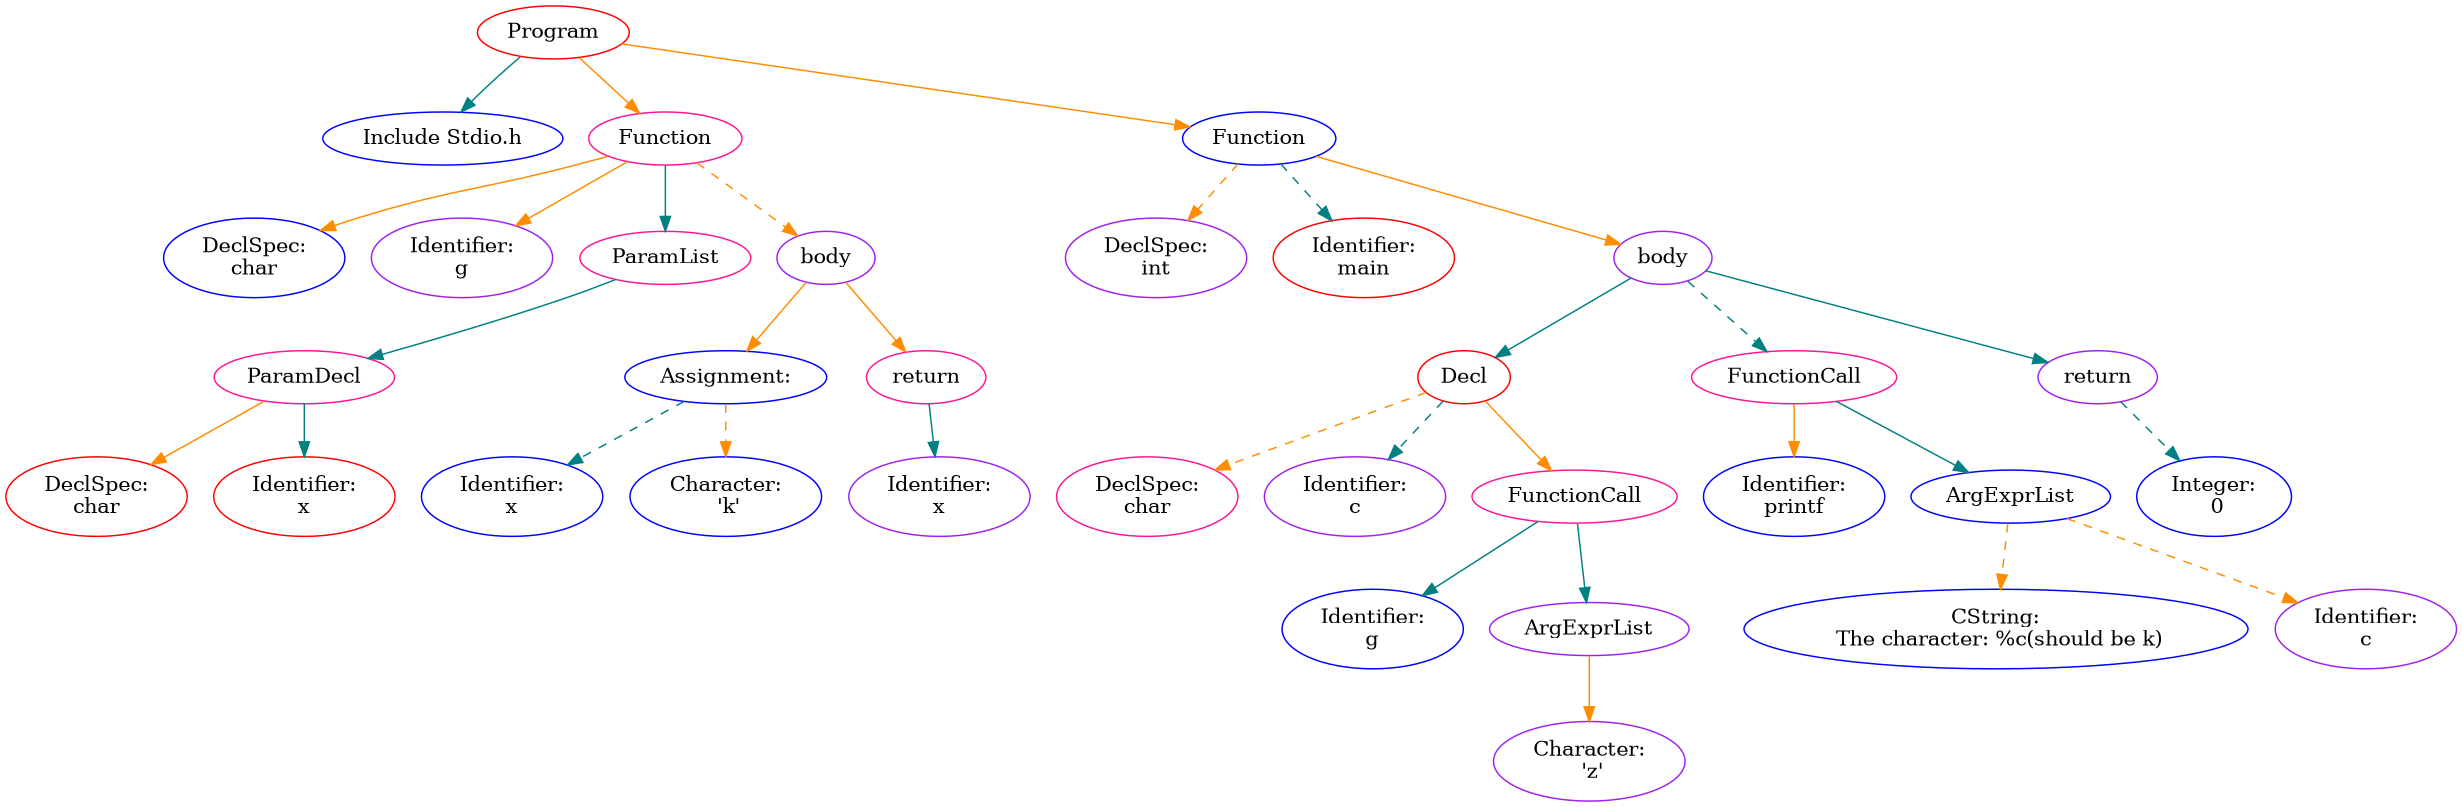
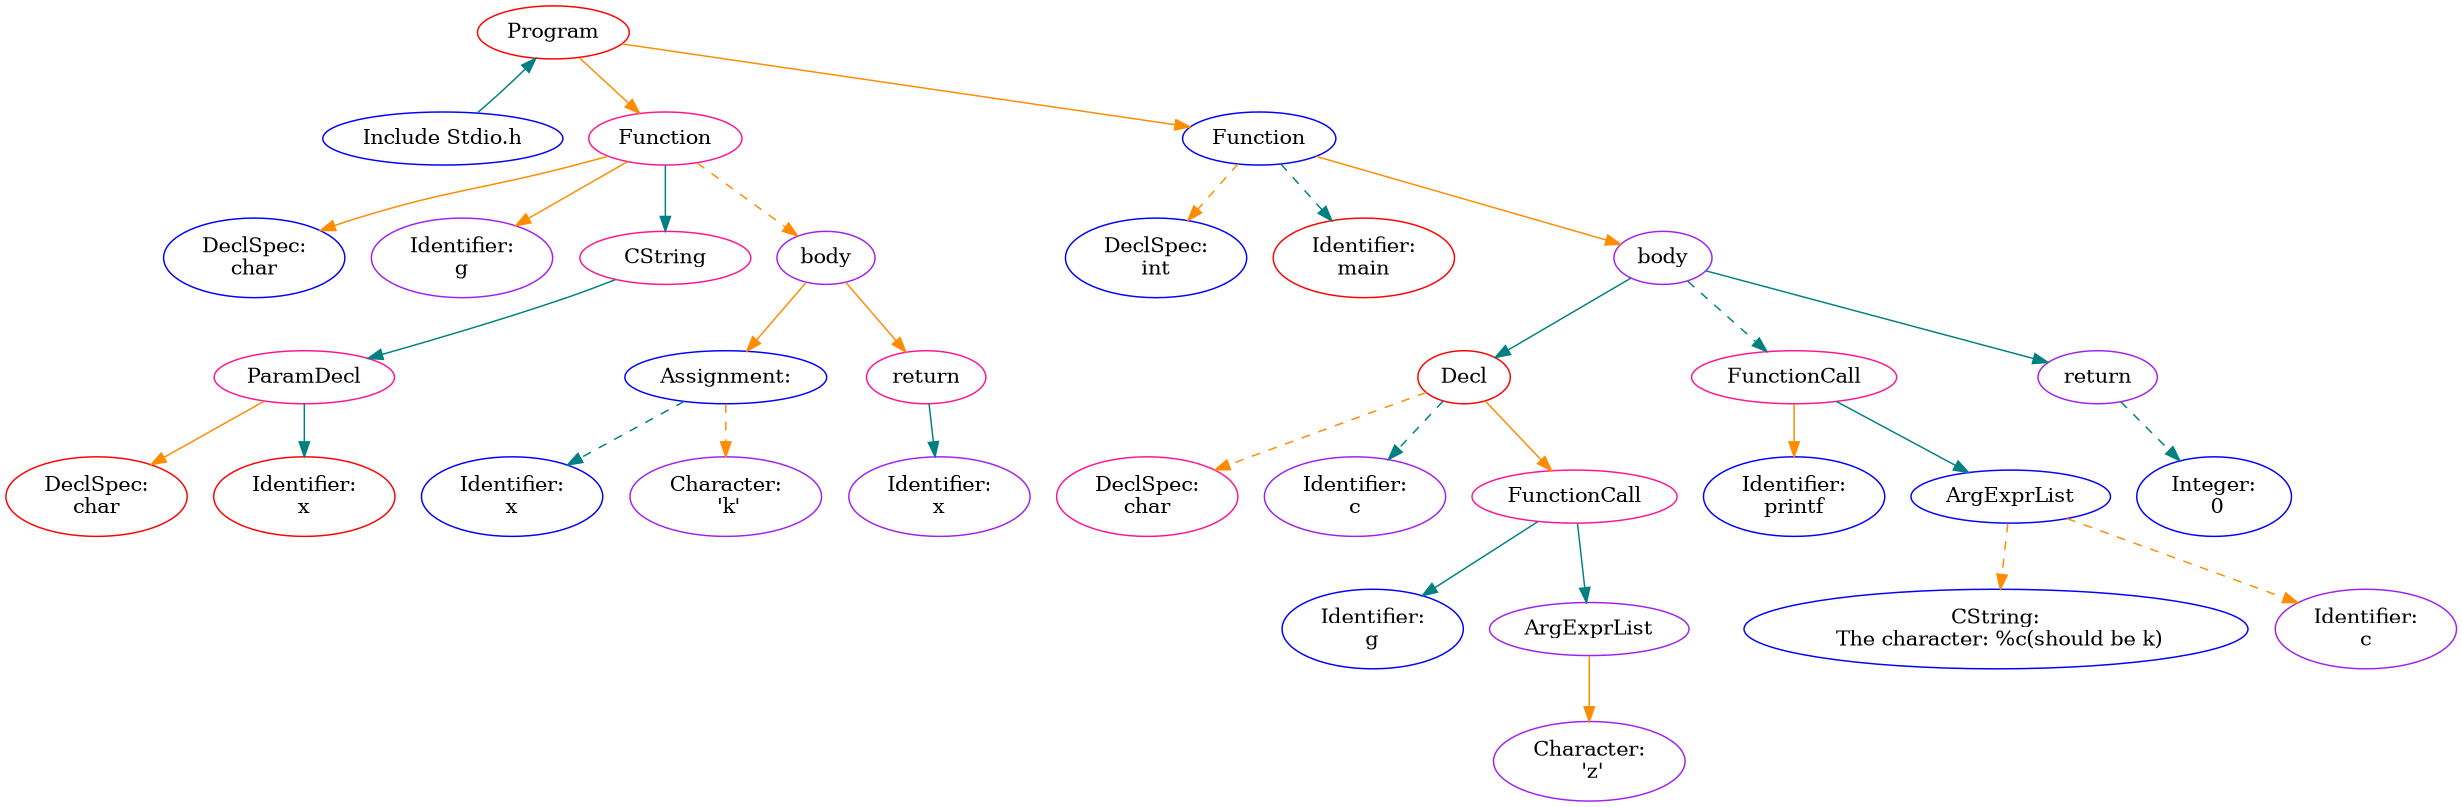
(496, 79) -> (502, 91)
(665, 258) -> (665, 258)
(1156, 258) -> (1156, 258)
(726, 497) -> (726, 497)
